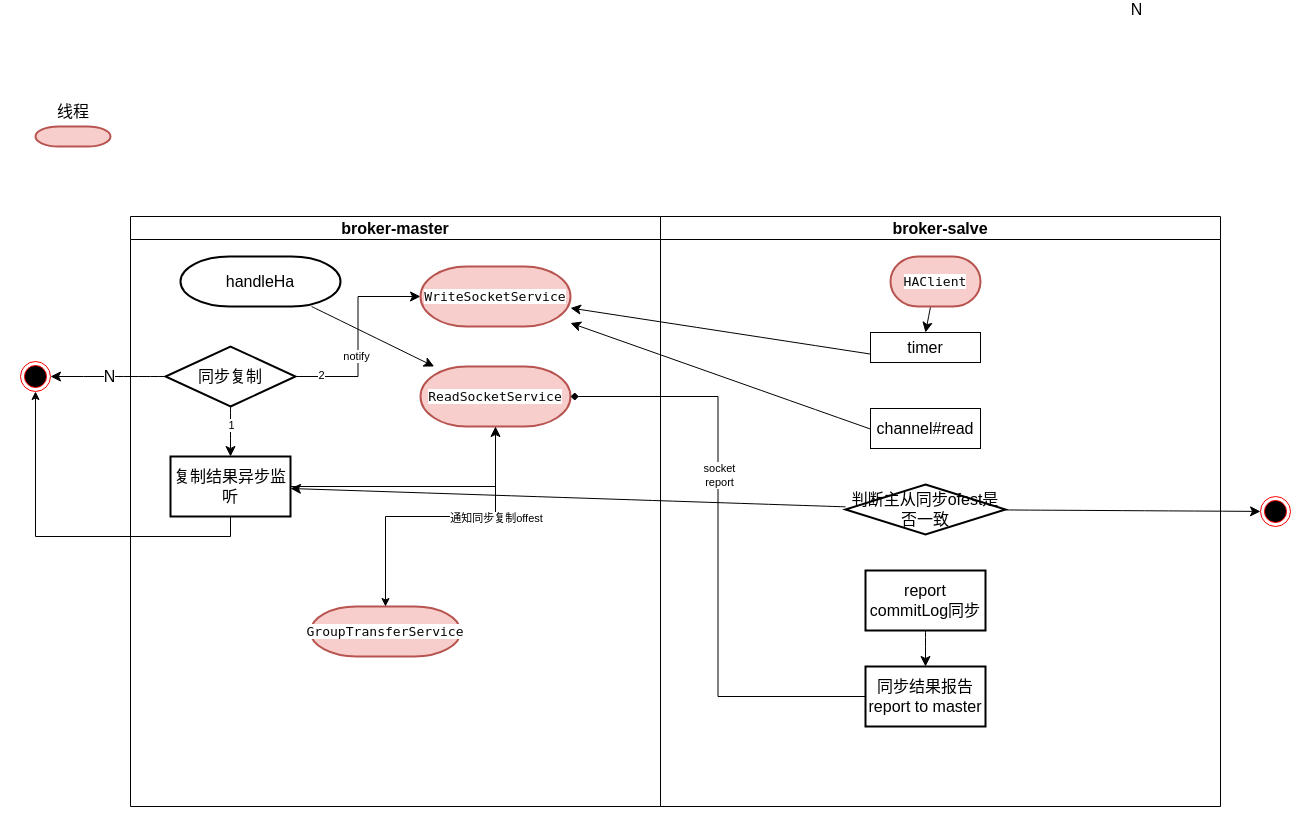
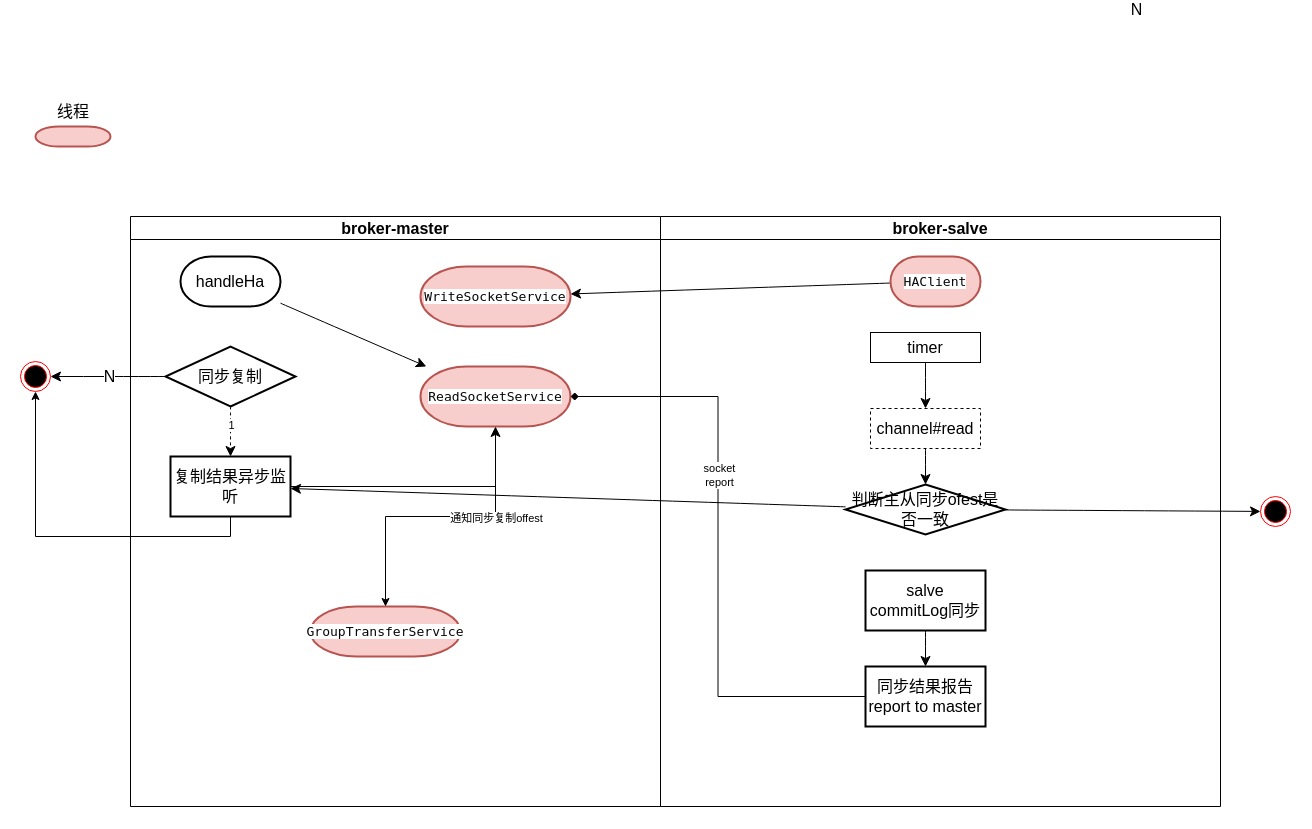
(261, 282) -> (231, 282)
(929, 314) -> (733, 288)
(724, 332) -> (926, 382)
(358, 341) -> none
(725, 378) -> (926, 462)
(926, 429) -> (926, 429)
(231, 440) -> (231, 440)
(926, 601) -> (926, 601)
